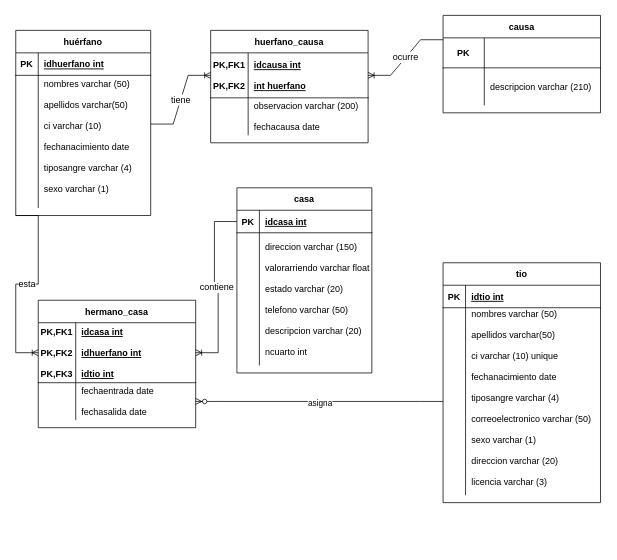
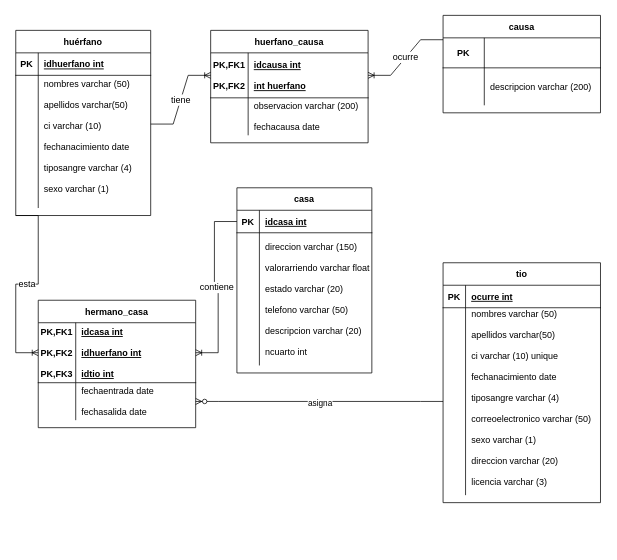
(548, 87) -> (548, 87)
(489, 297) -> (494, 297)
